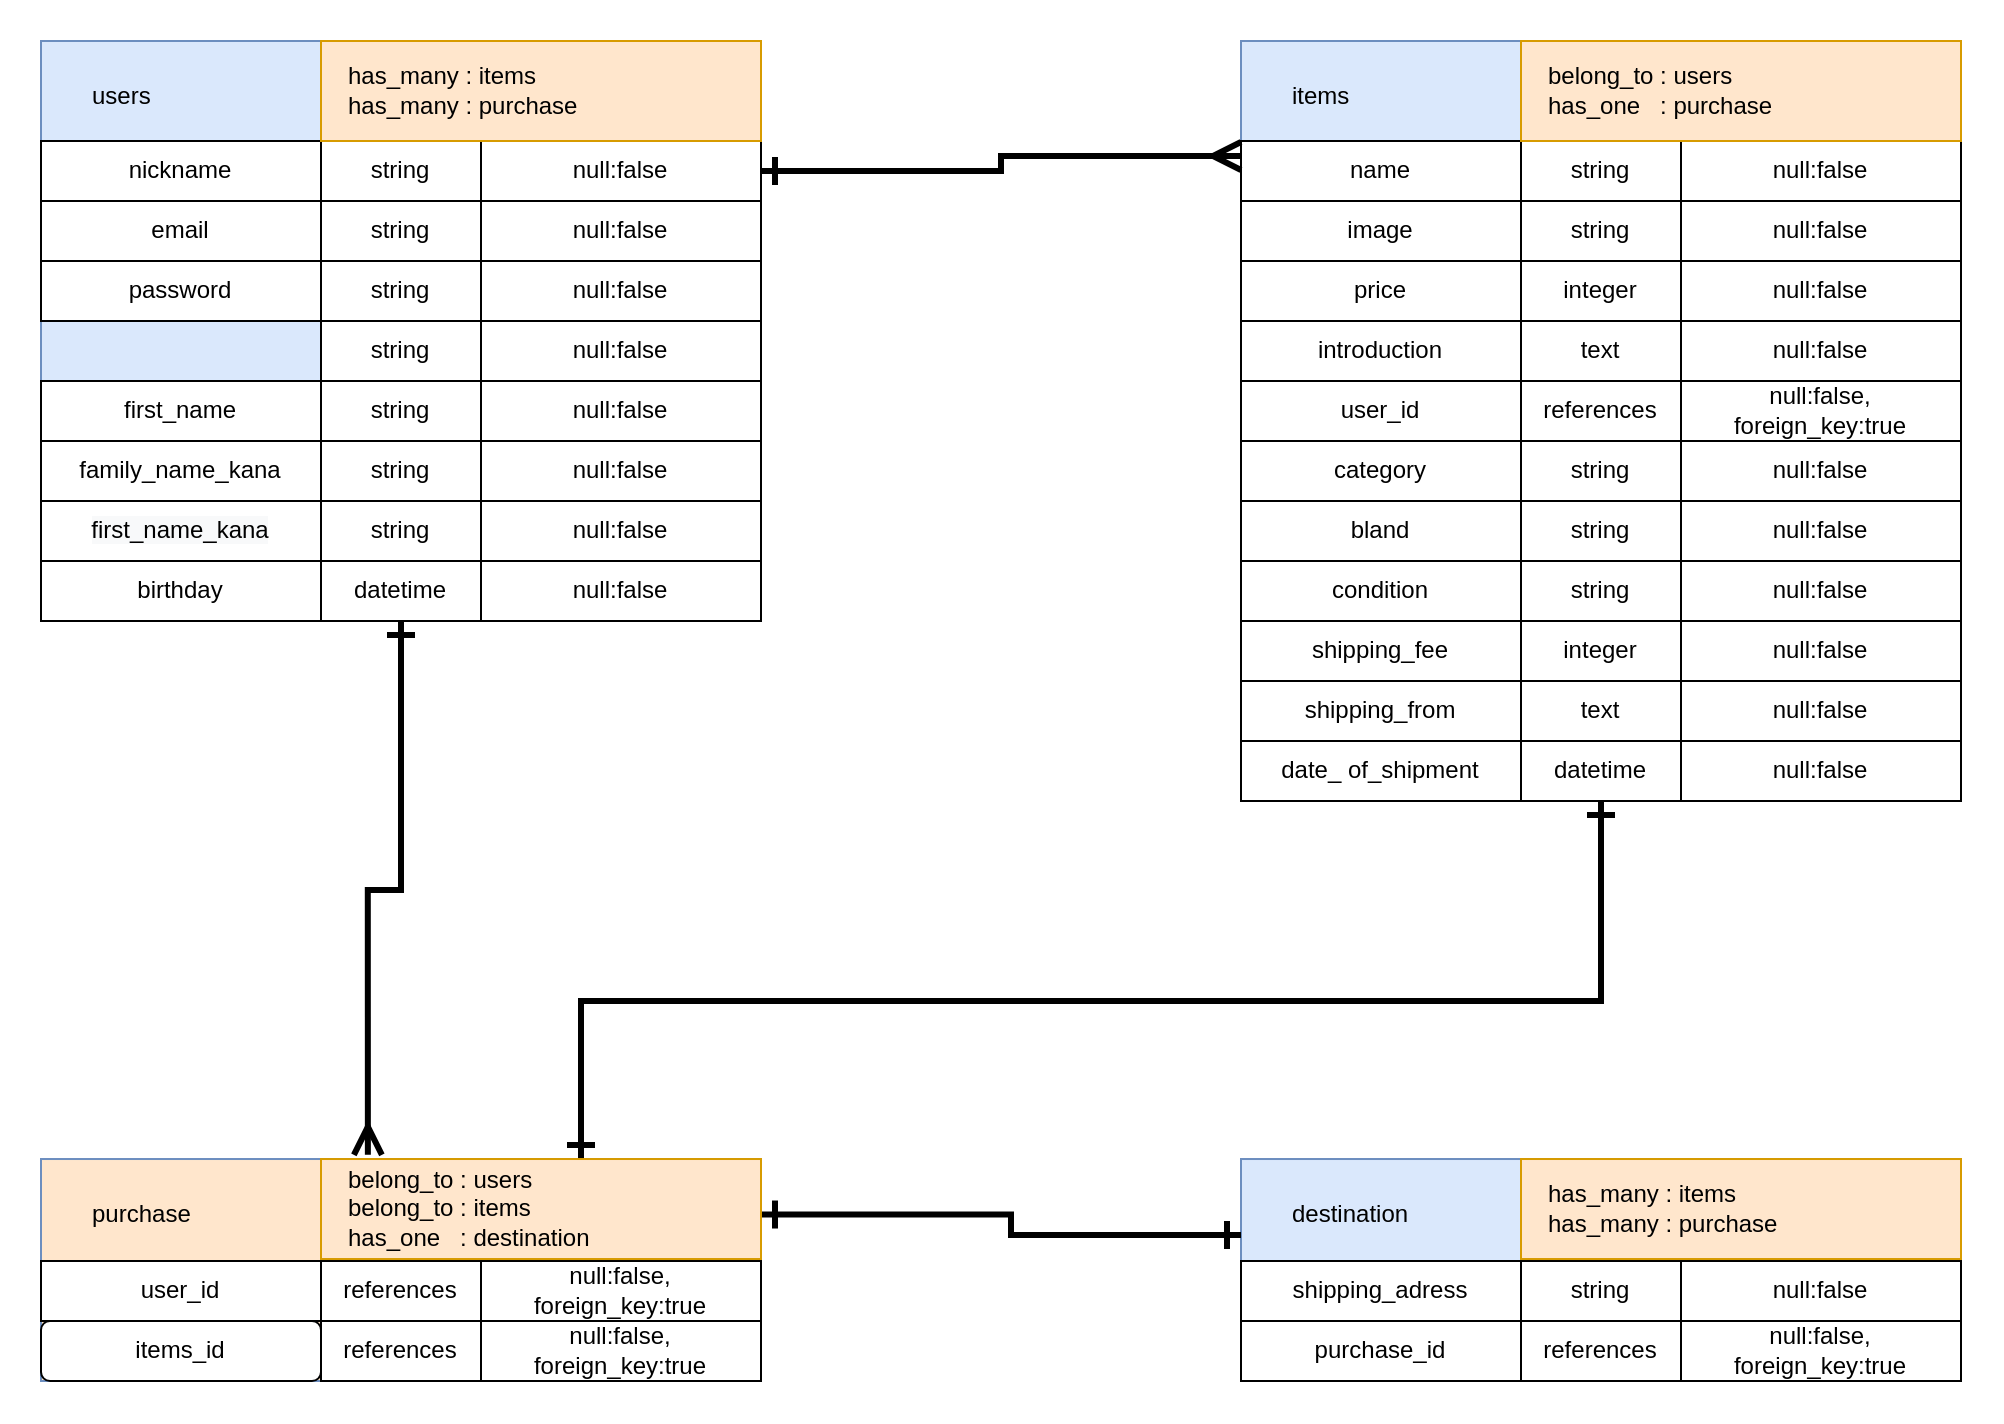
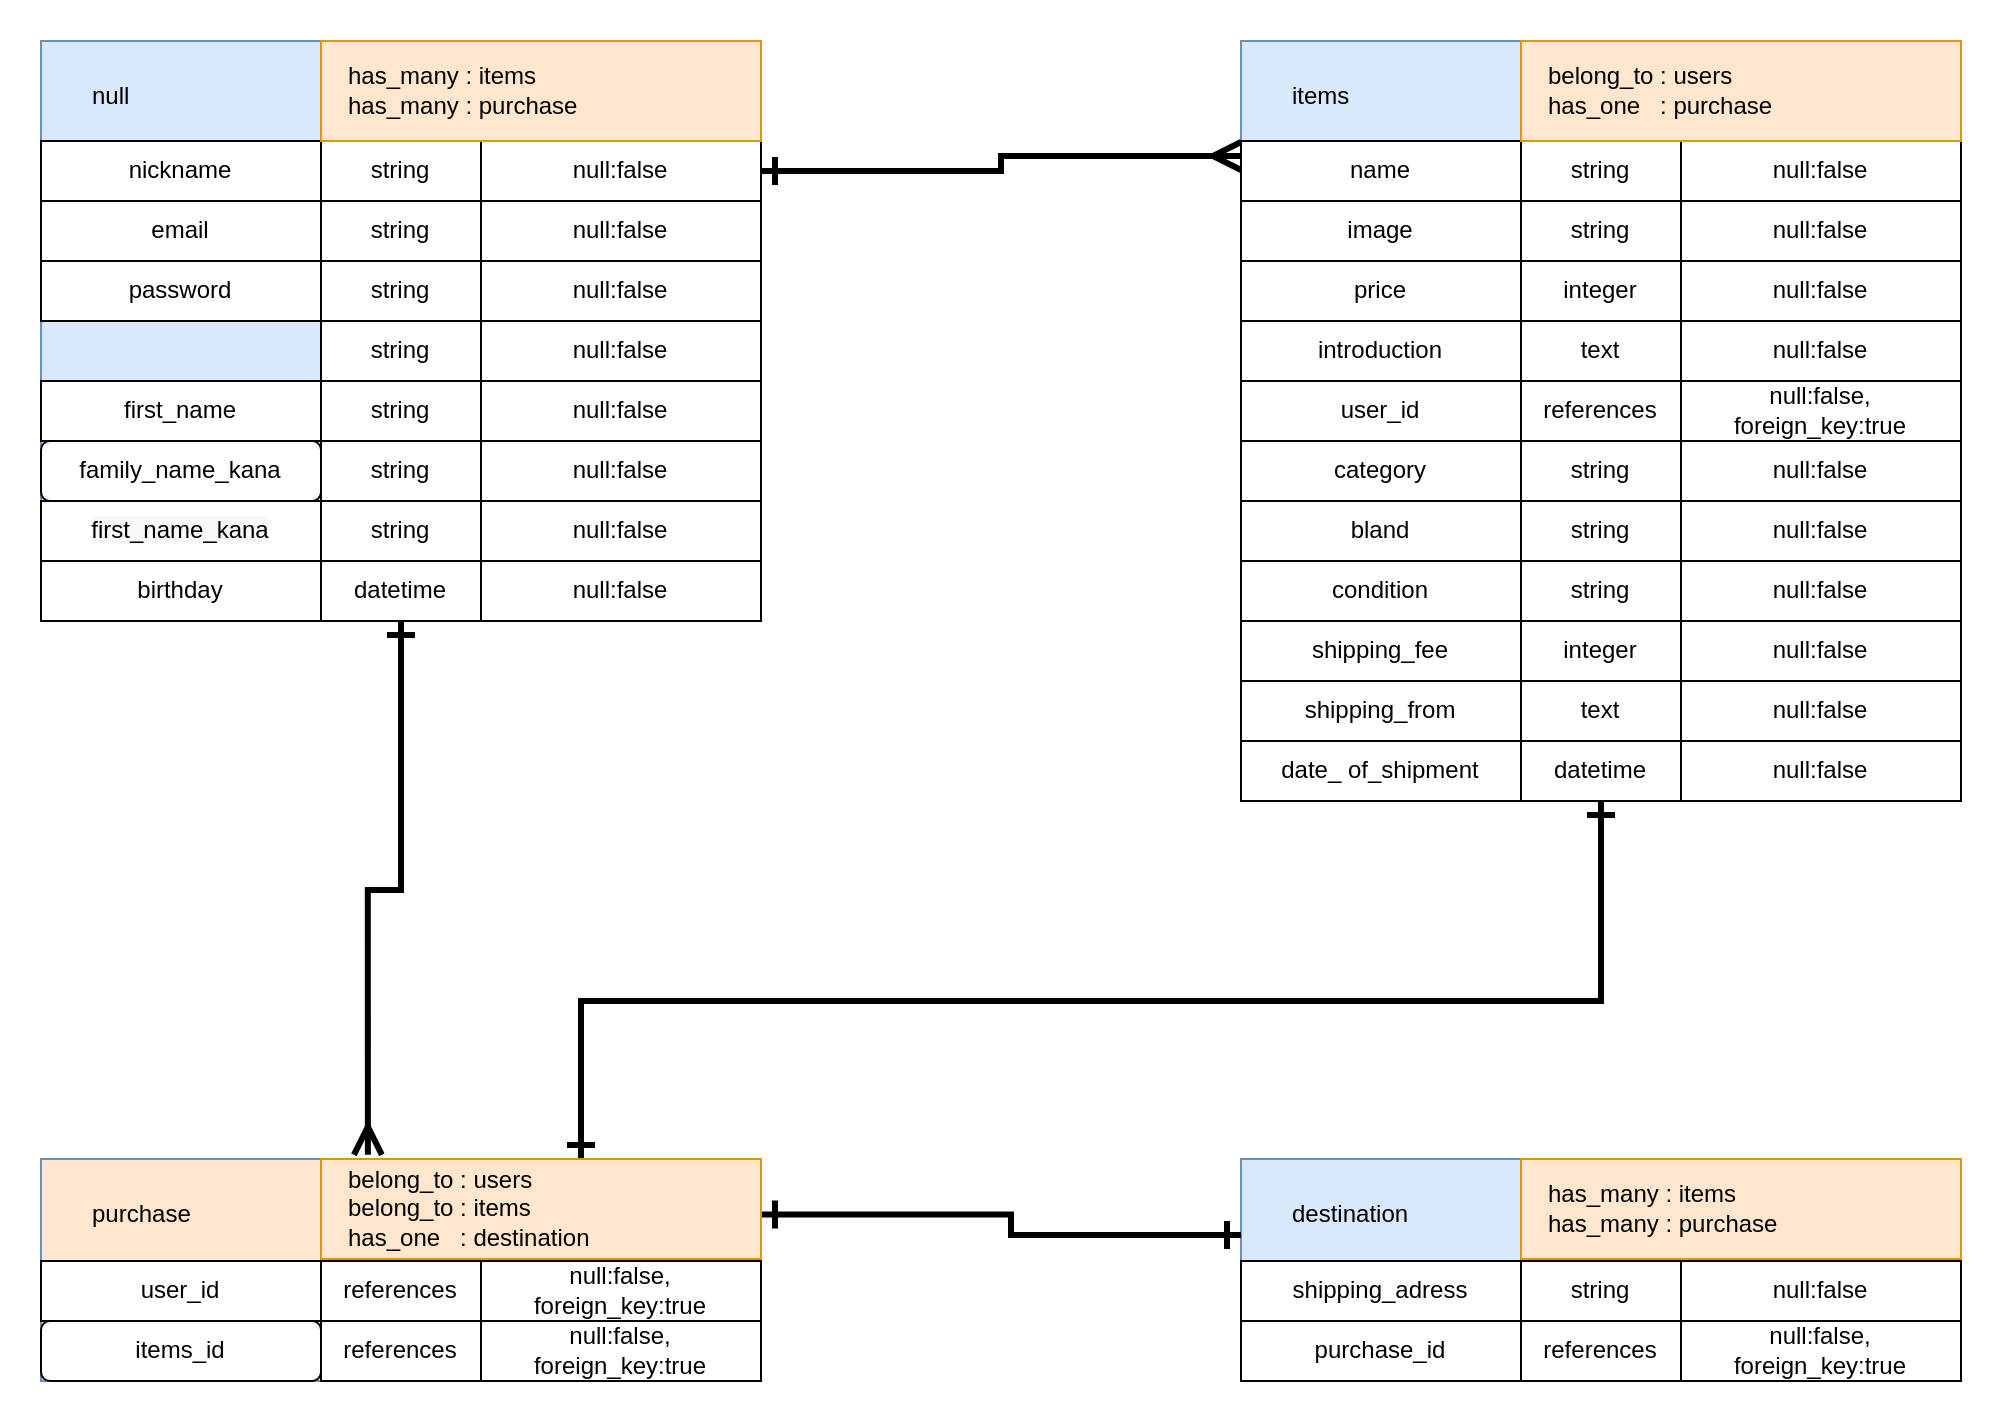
(79, 69) -> (66, 69)
(181, 471) -> (181, 471)
